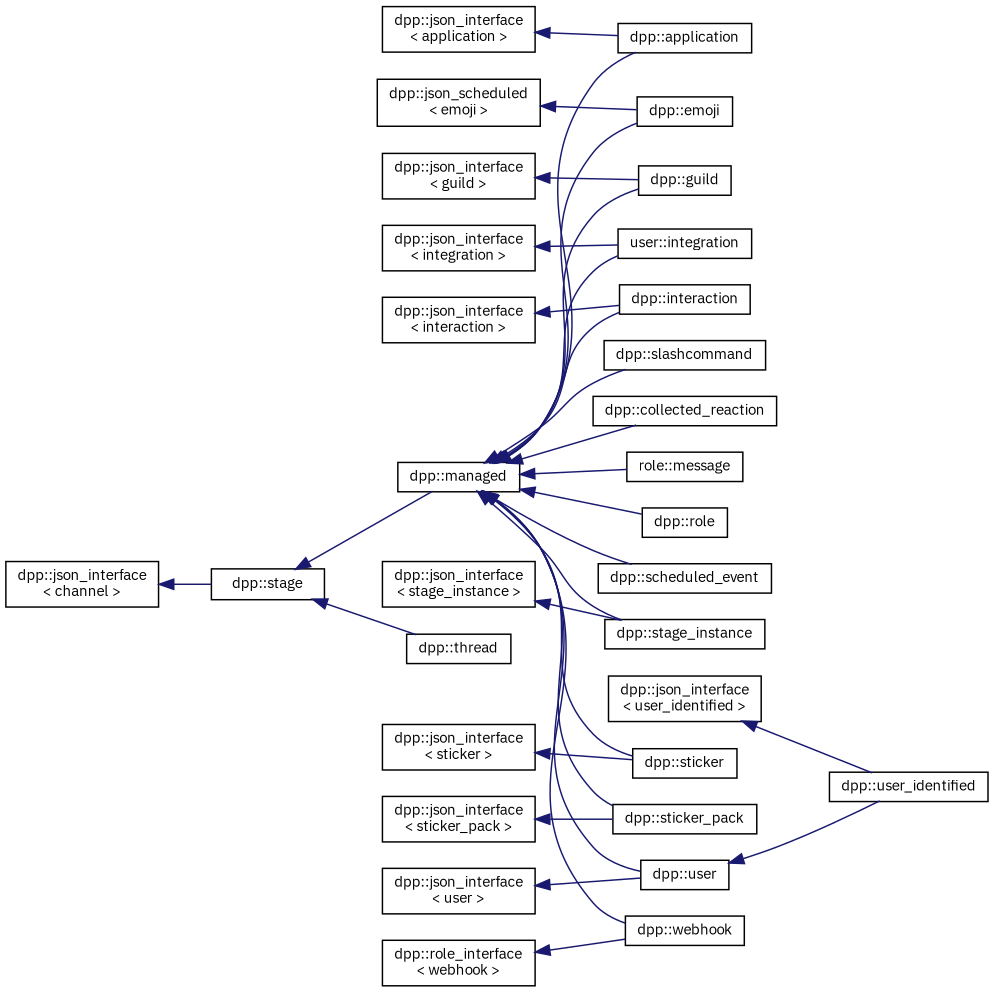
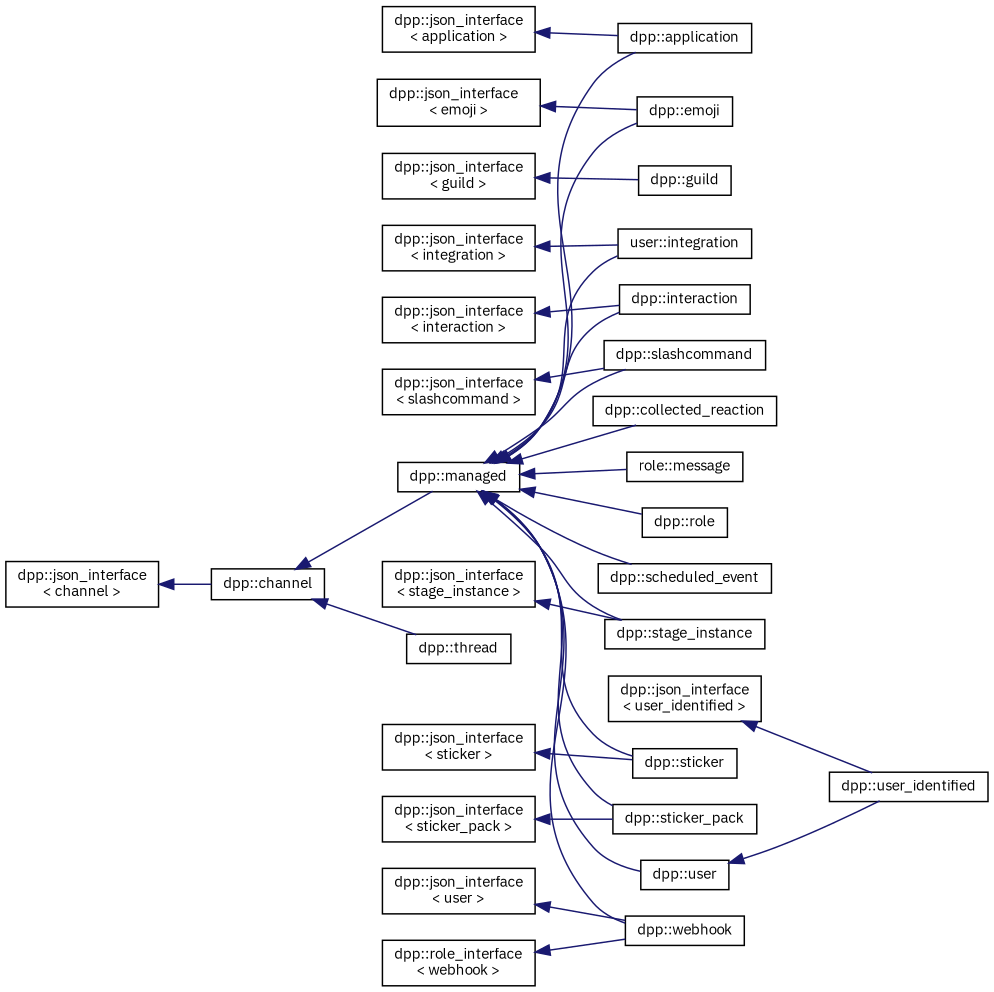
(459, 103) -> (459, 103)
(564, 316) -> none
none -> (459, 392)
(268, 584) -> (268, 584)
(595, 881) -> (588, 914)
